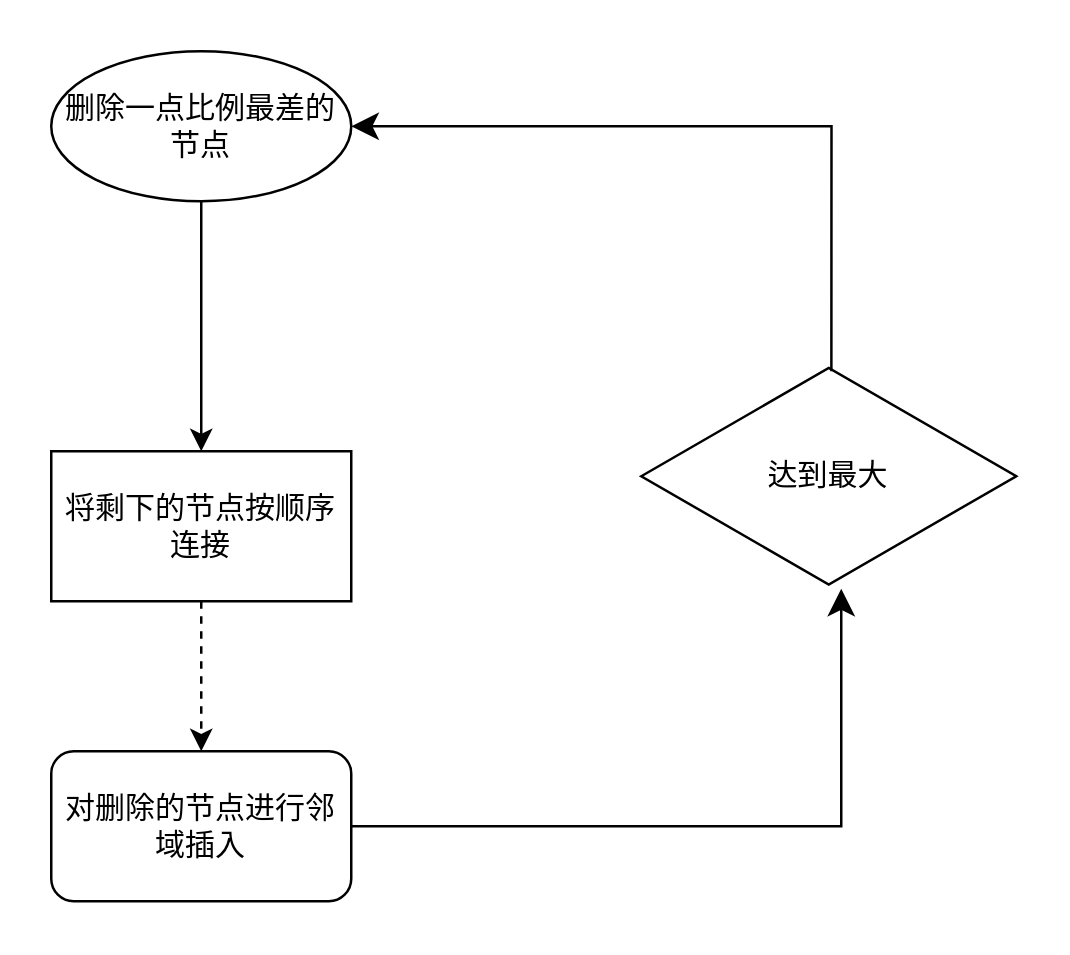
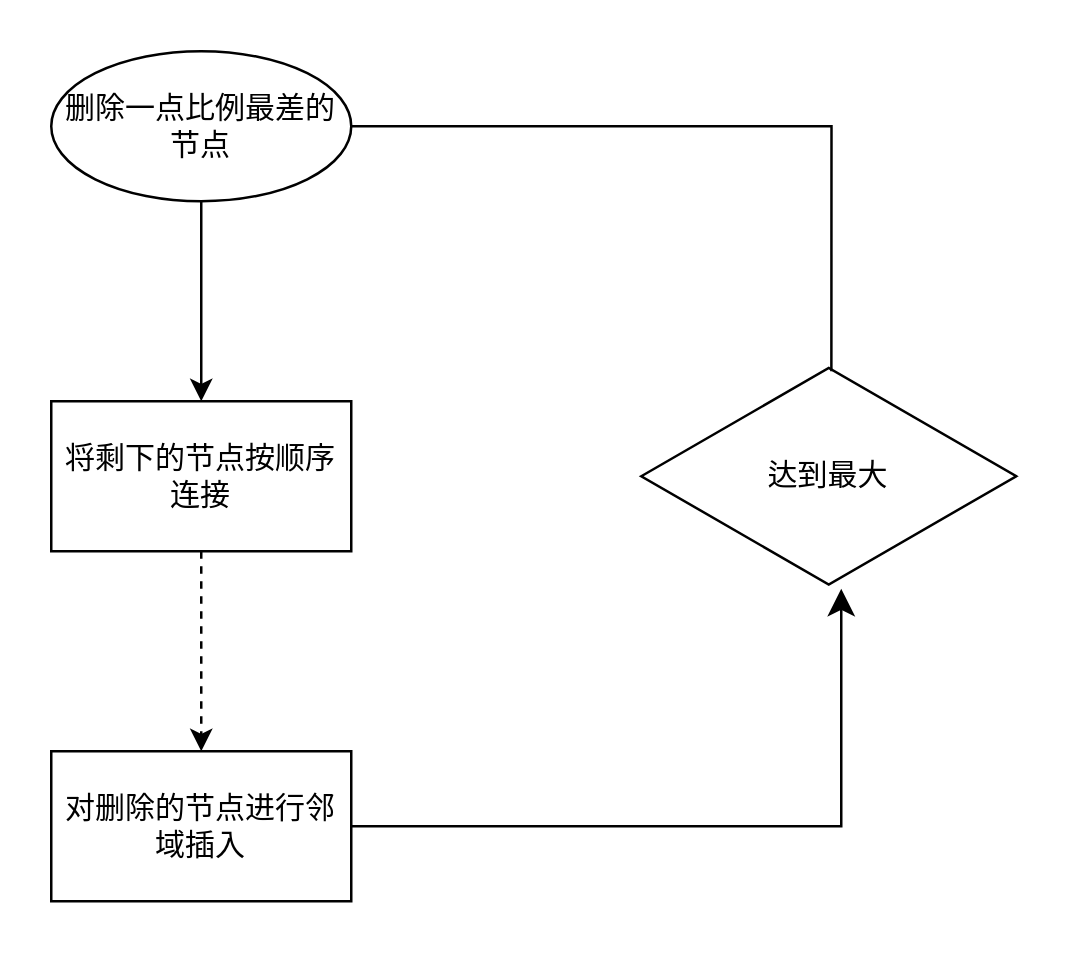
(373, 126) -> (364, 126)
(201, 526) -> (201, 476)
(201, 826) -> (201, 826)
